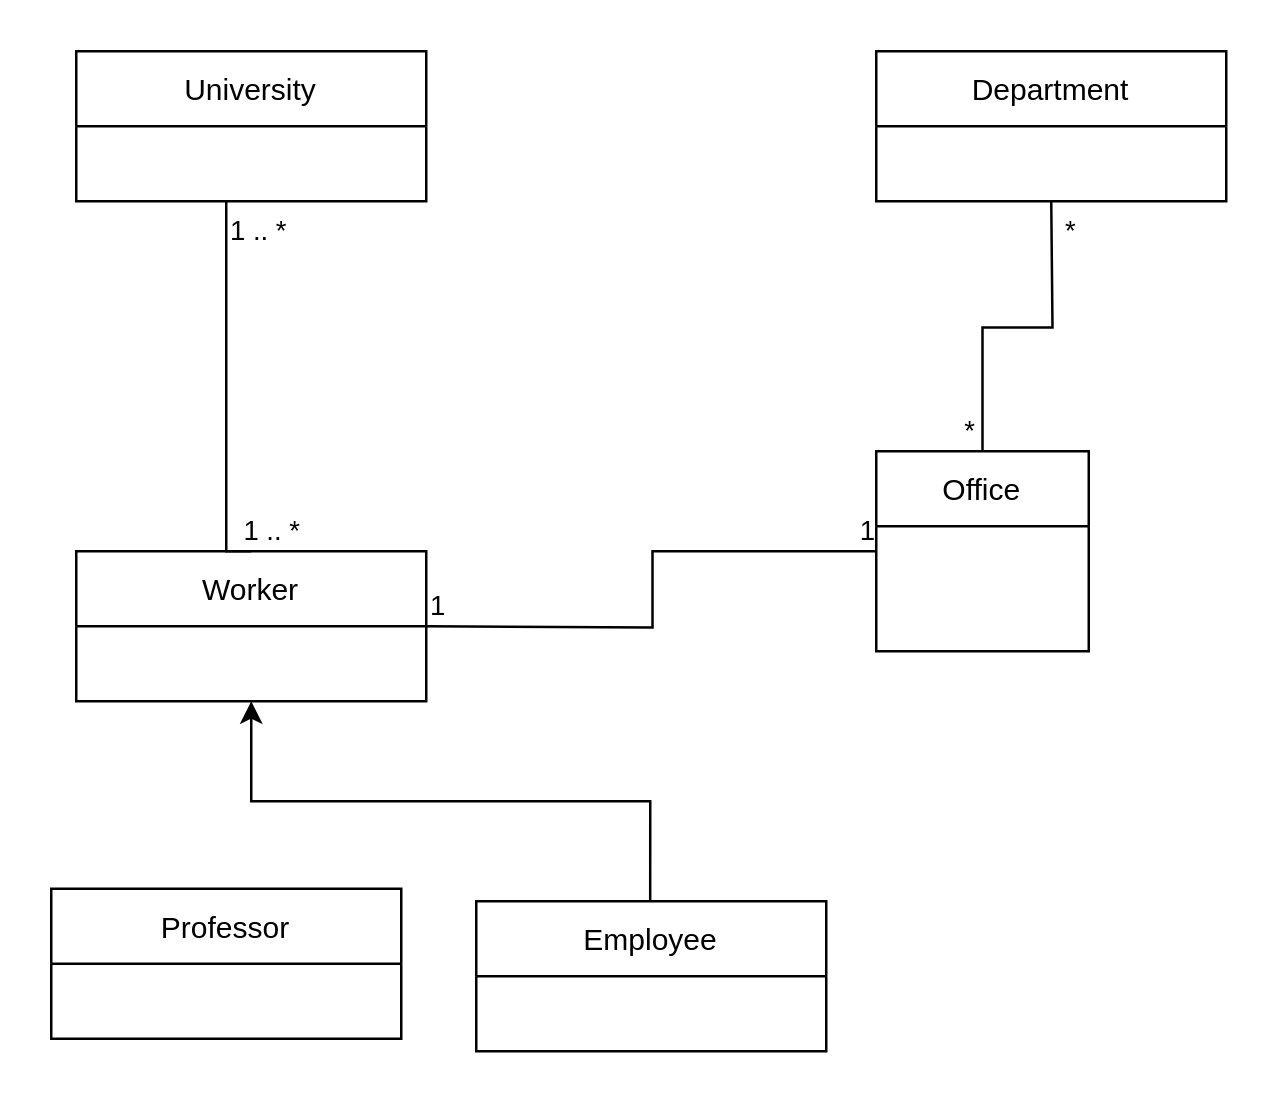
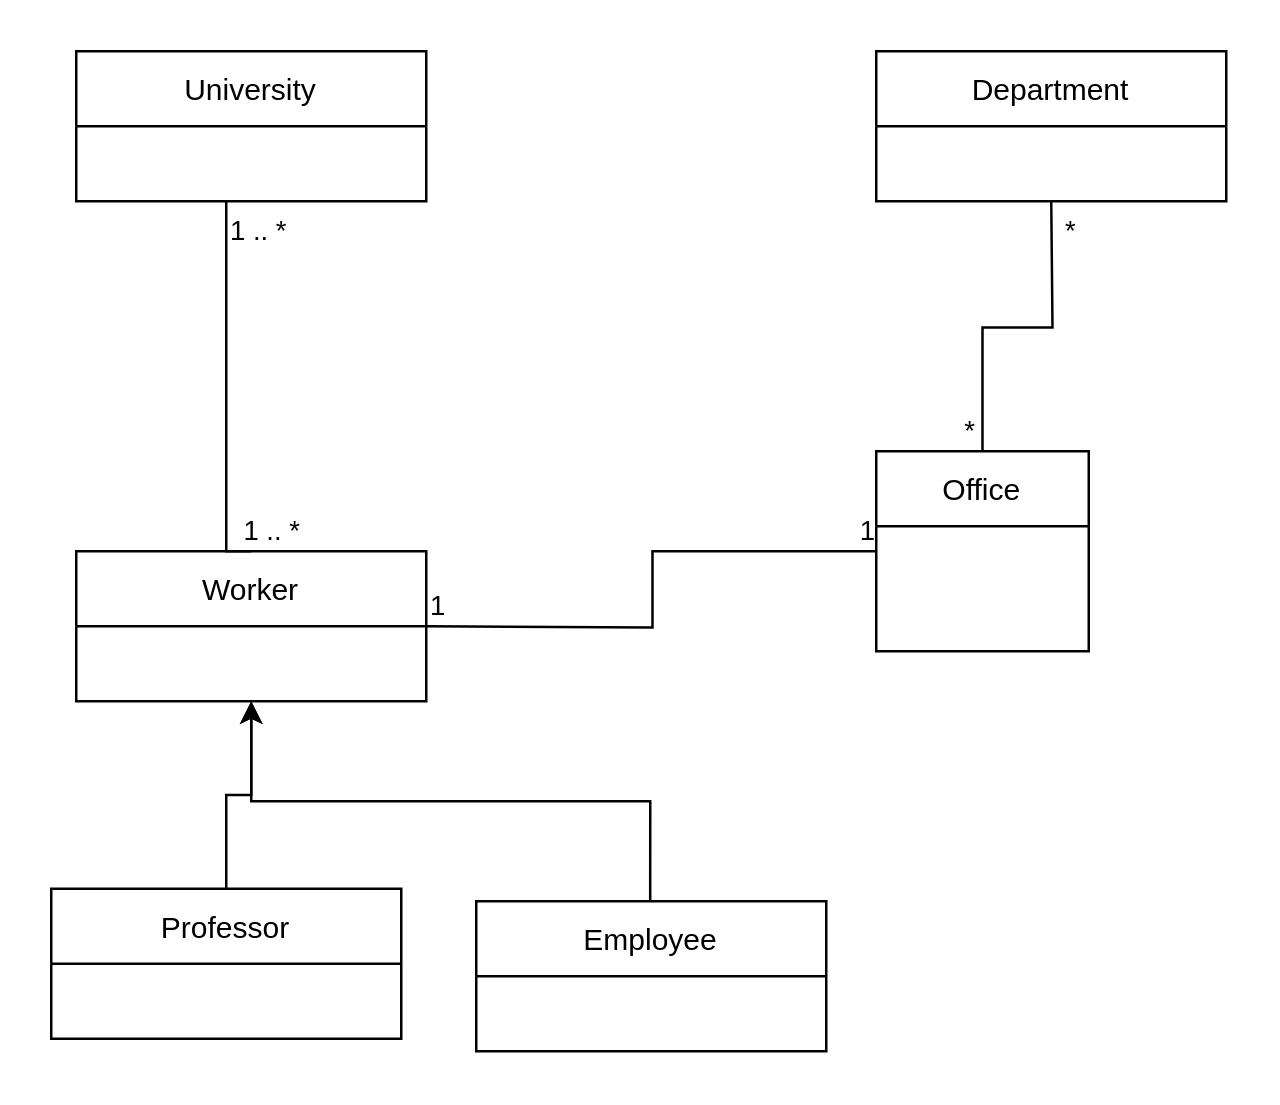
none -> (226, 831)
